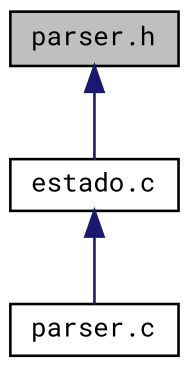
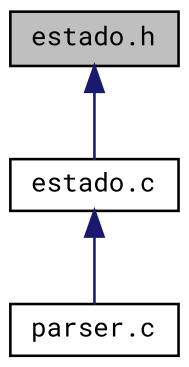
(94, 39) -> (94, 39)
